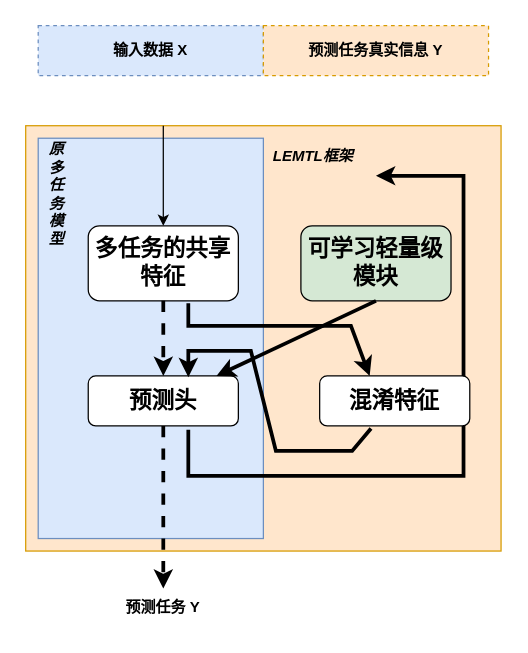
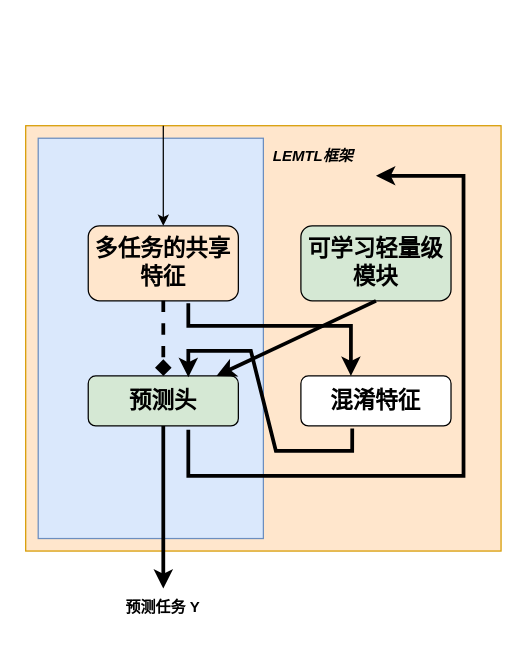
(151, 51) -> none
(376, 51) -> none
(57, 194) -> none
(163, 263) -> (163, 263)
(163, 360) -> (163, 360)
(163, 401) -> (163, 401)
(394, 401) -> (376, 401)
(163, 442) -> (163, 442)
